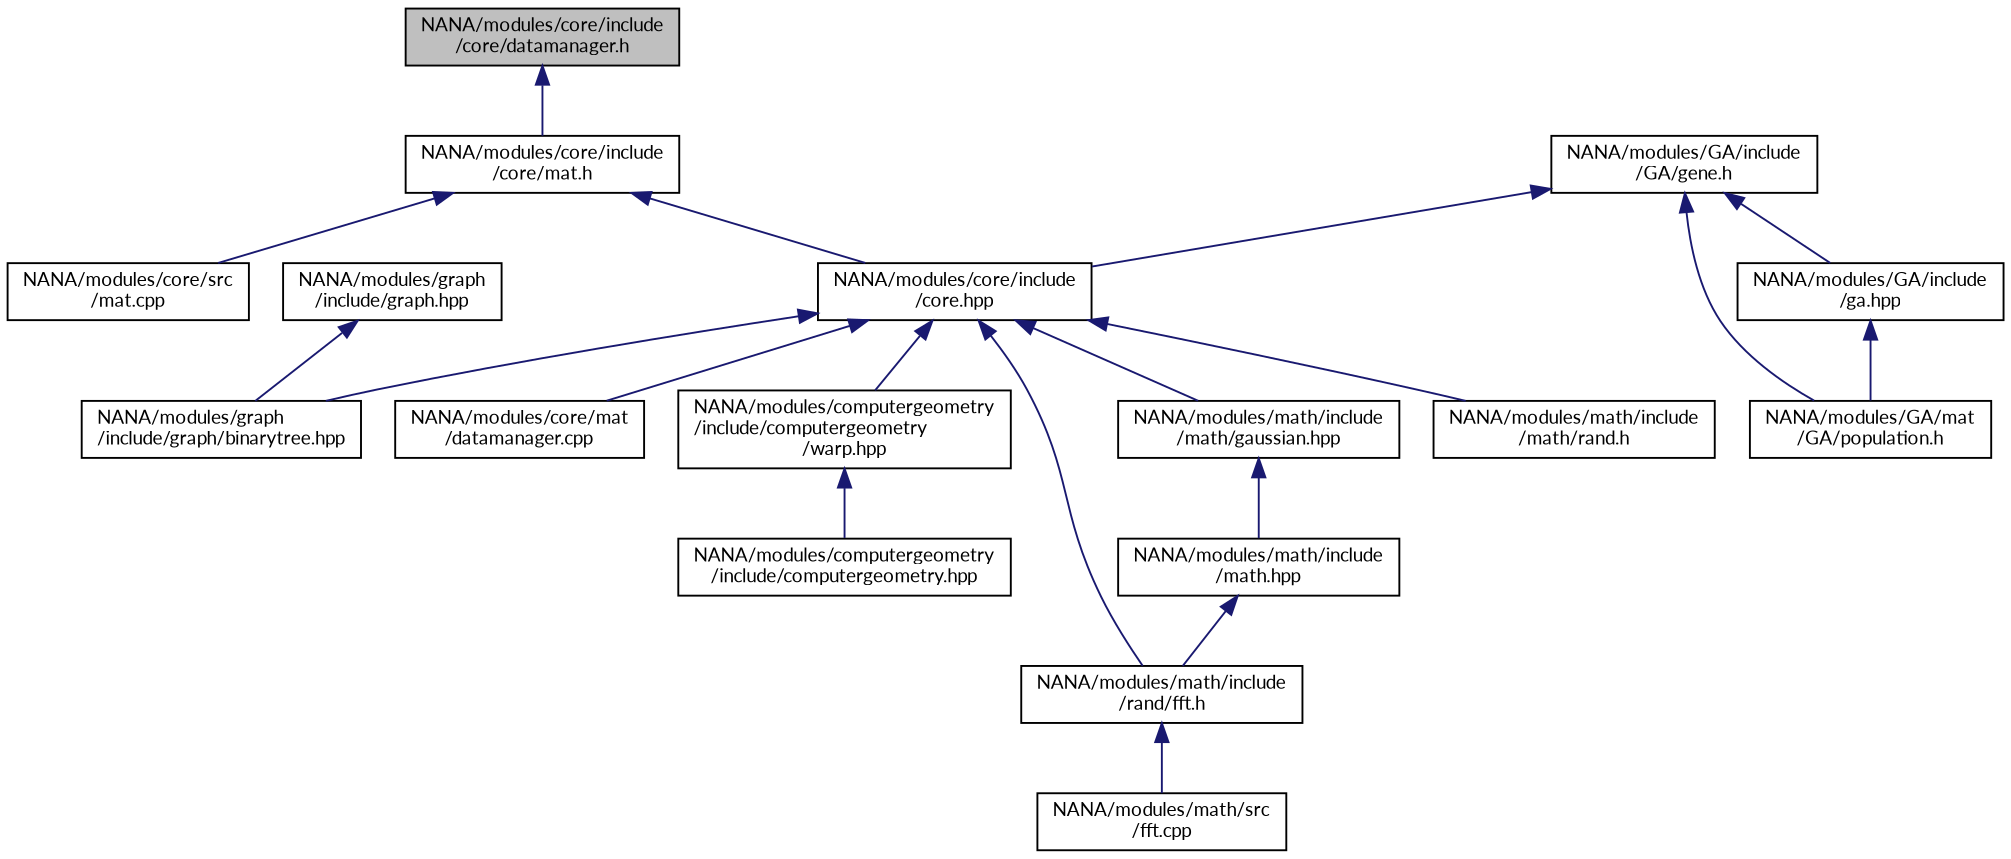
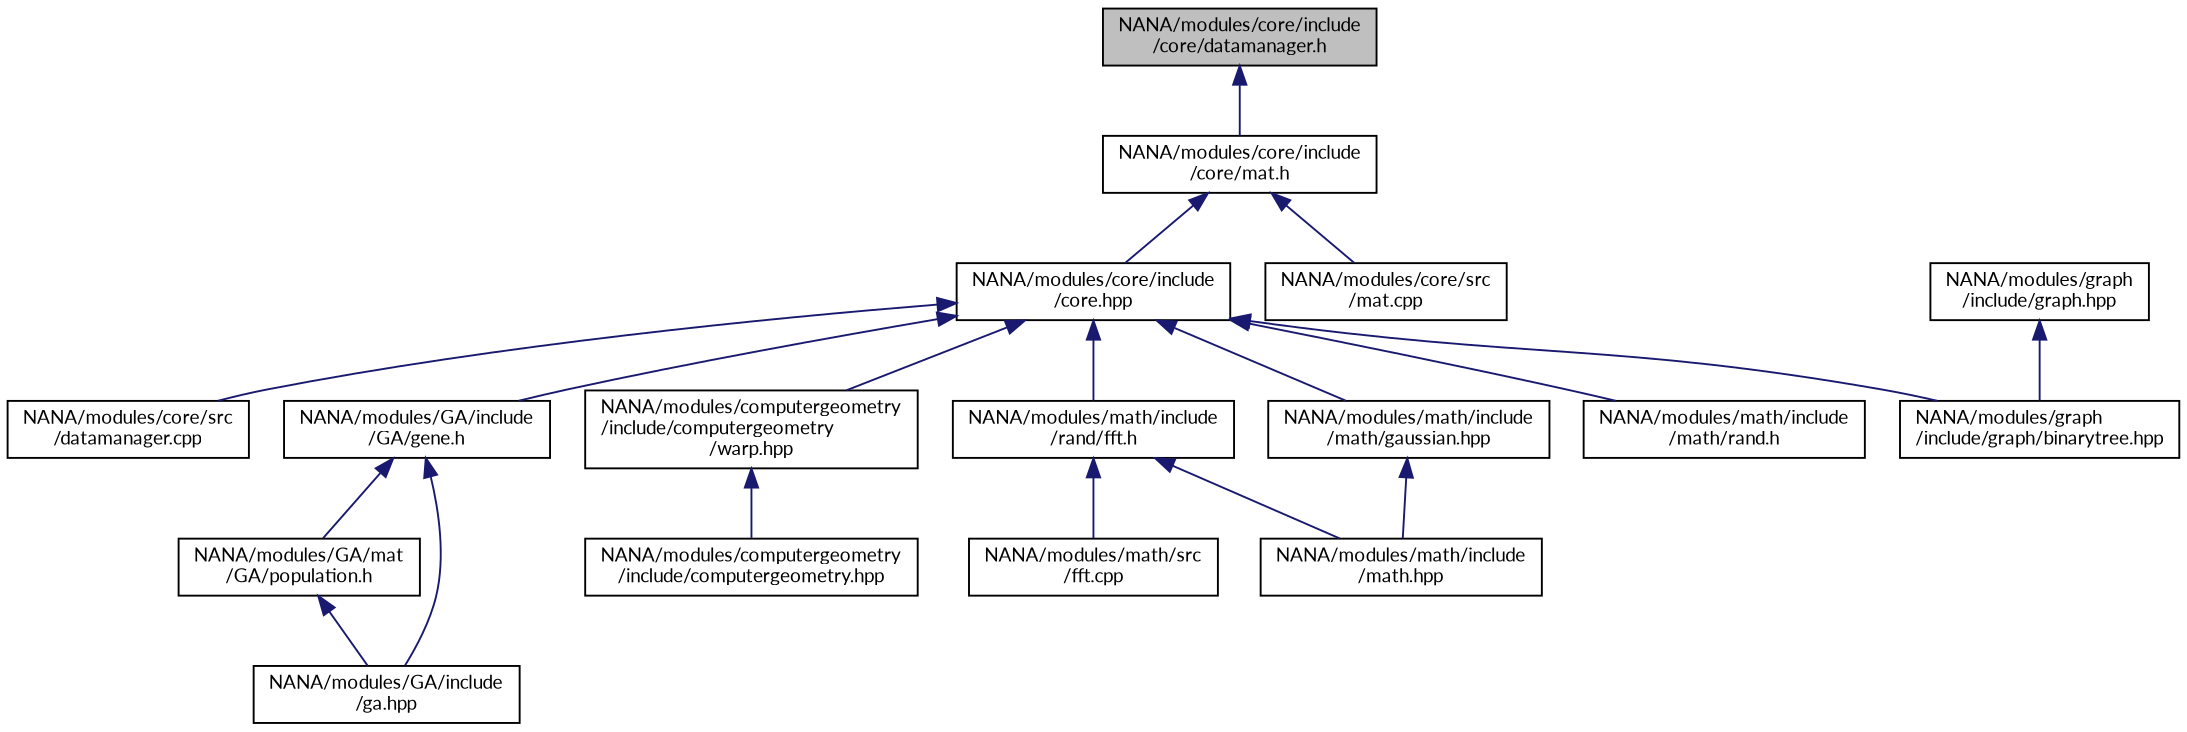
(1312, 229) -> (727, 357)
(1871, 370) -> (349, 639)
(520, 429) -> (128, 429)
(1204, 638) -> (1256, 502)
